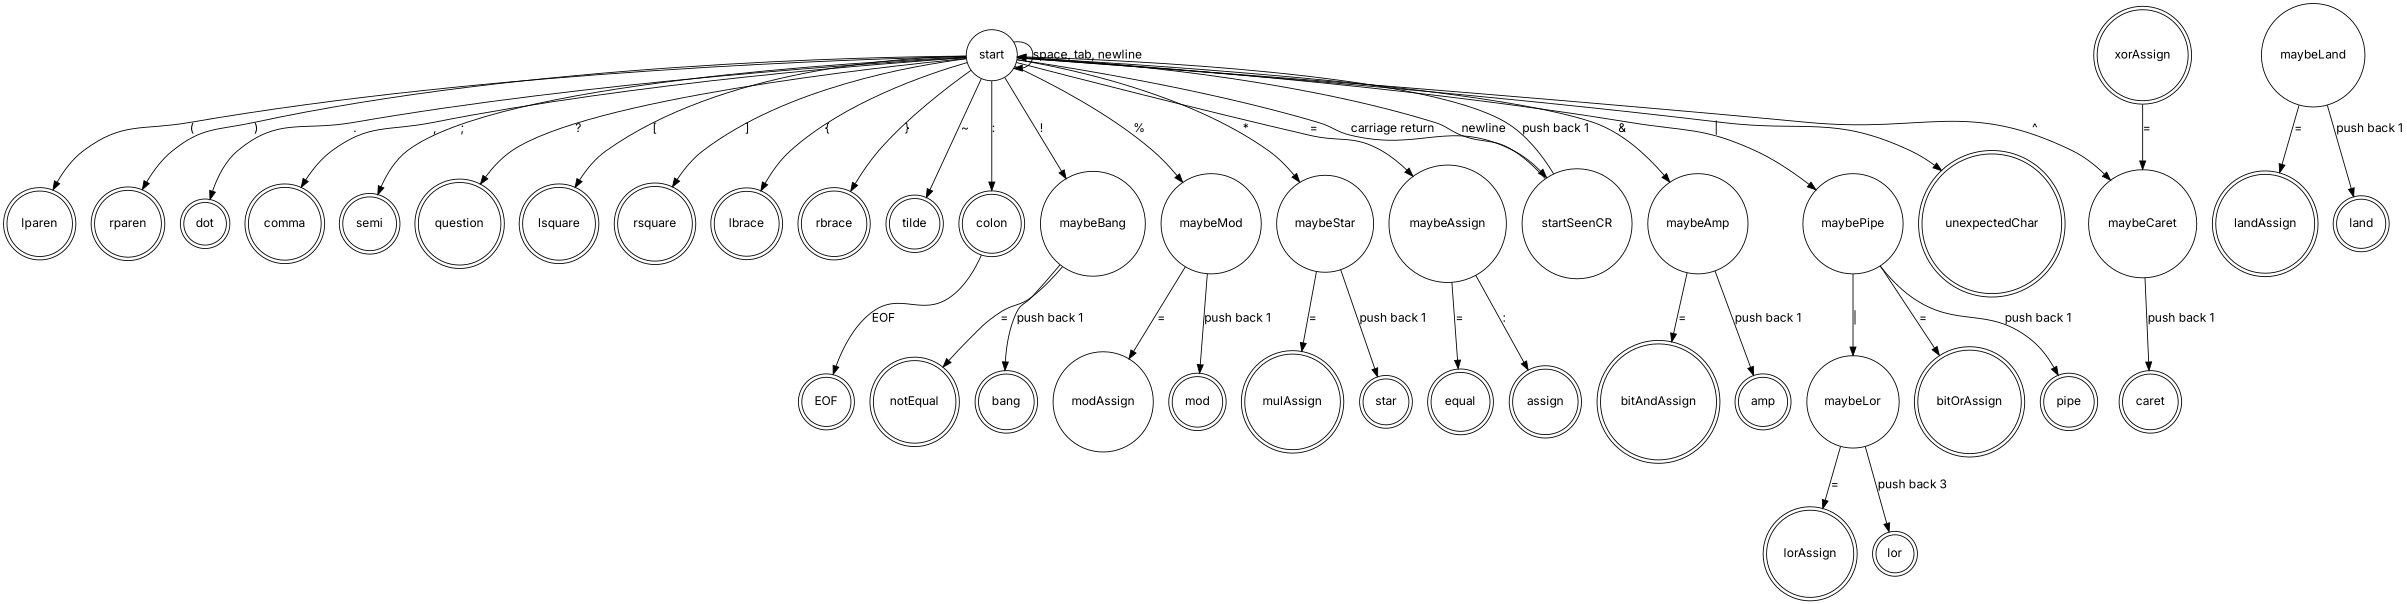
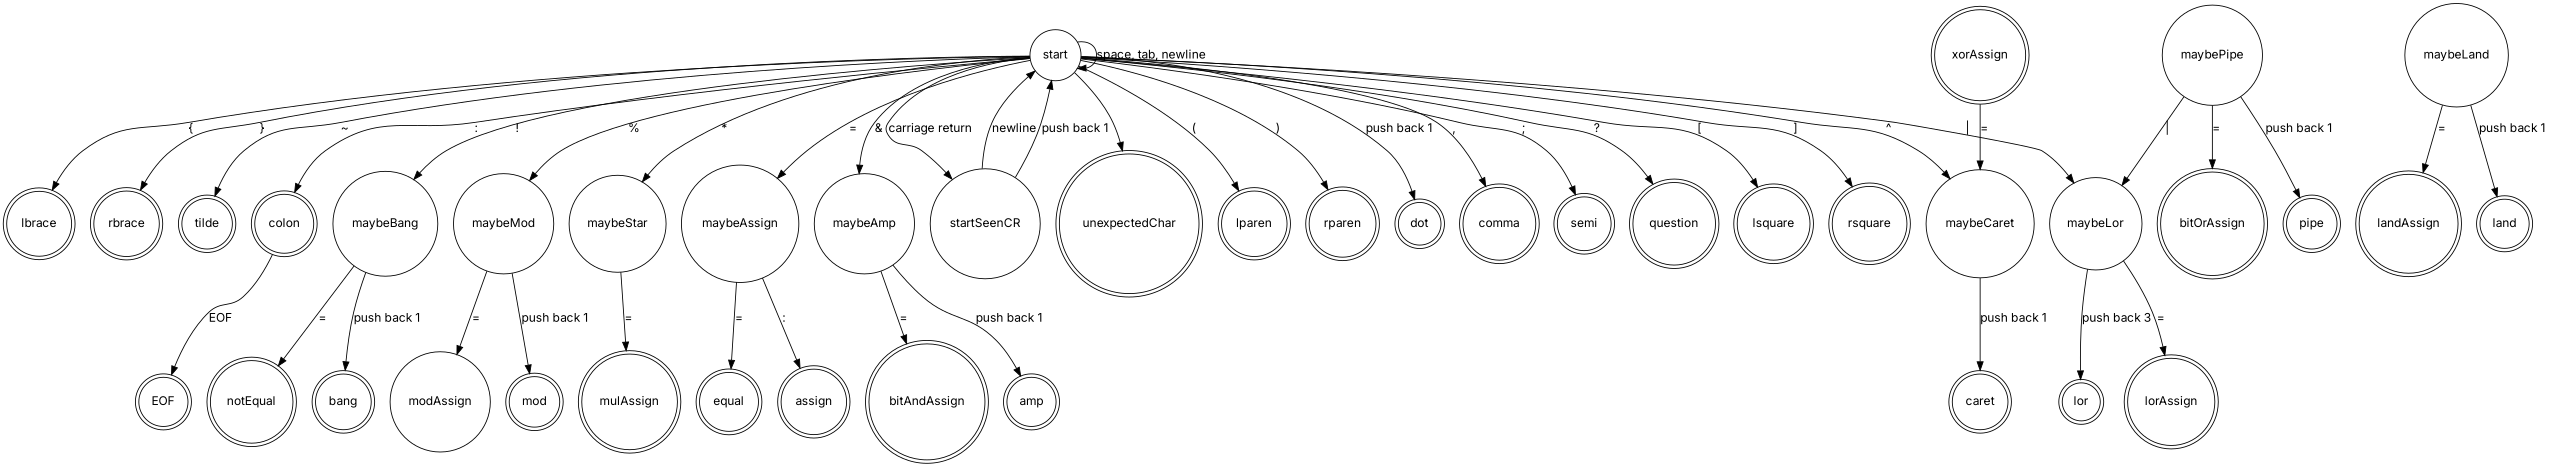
(1601, 118) -> (1632, 93)
(355, 129) -> (1400, 129)
(1386, 402) -> none
